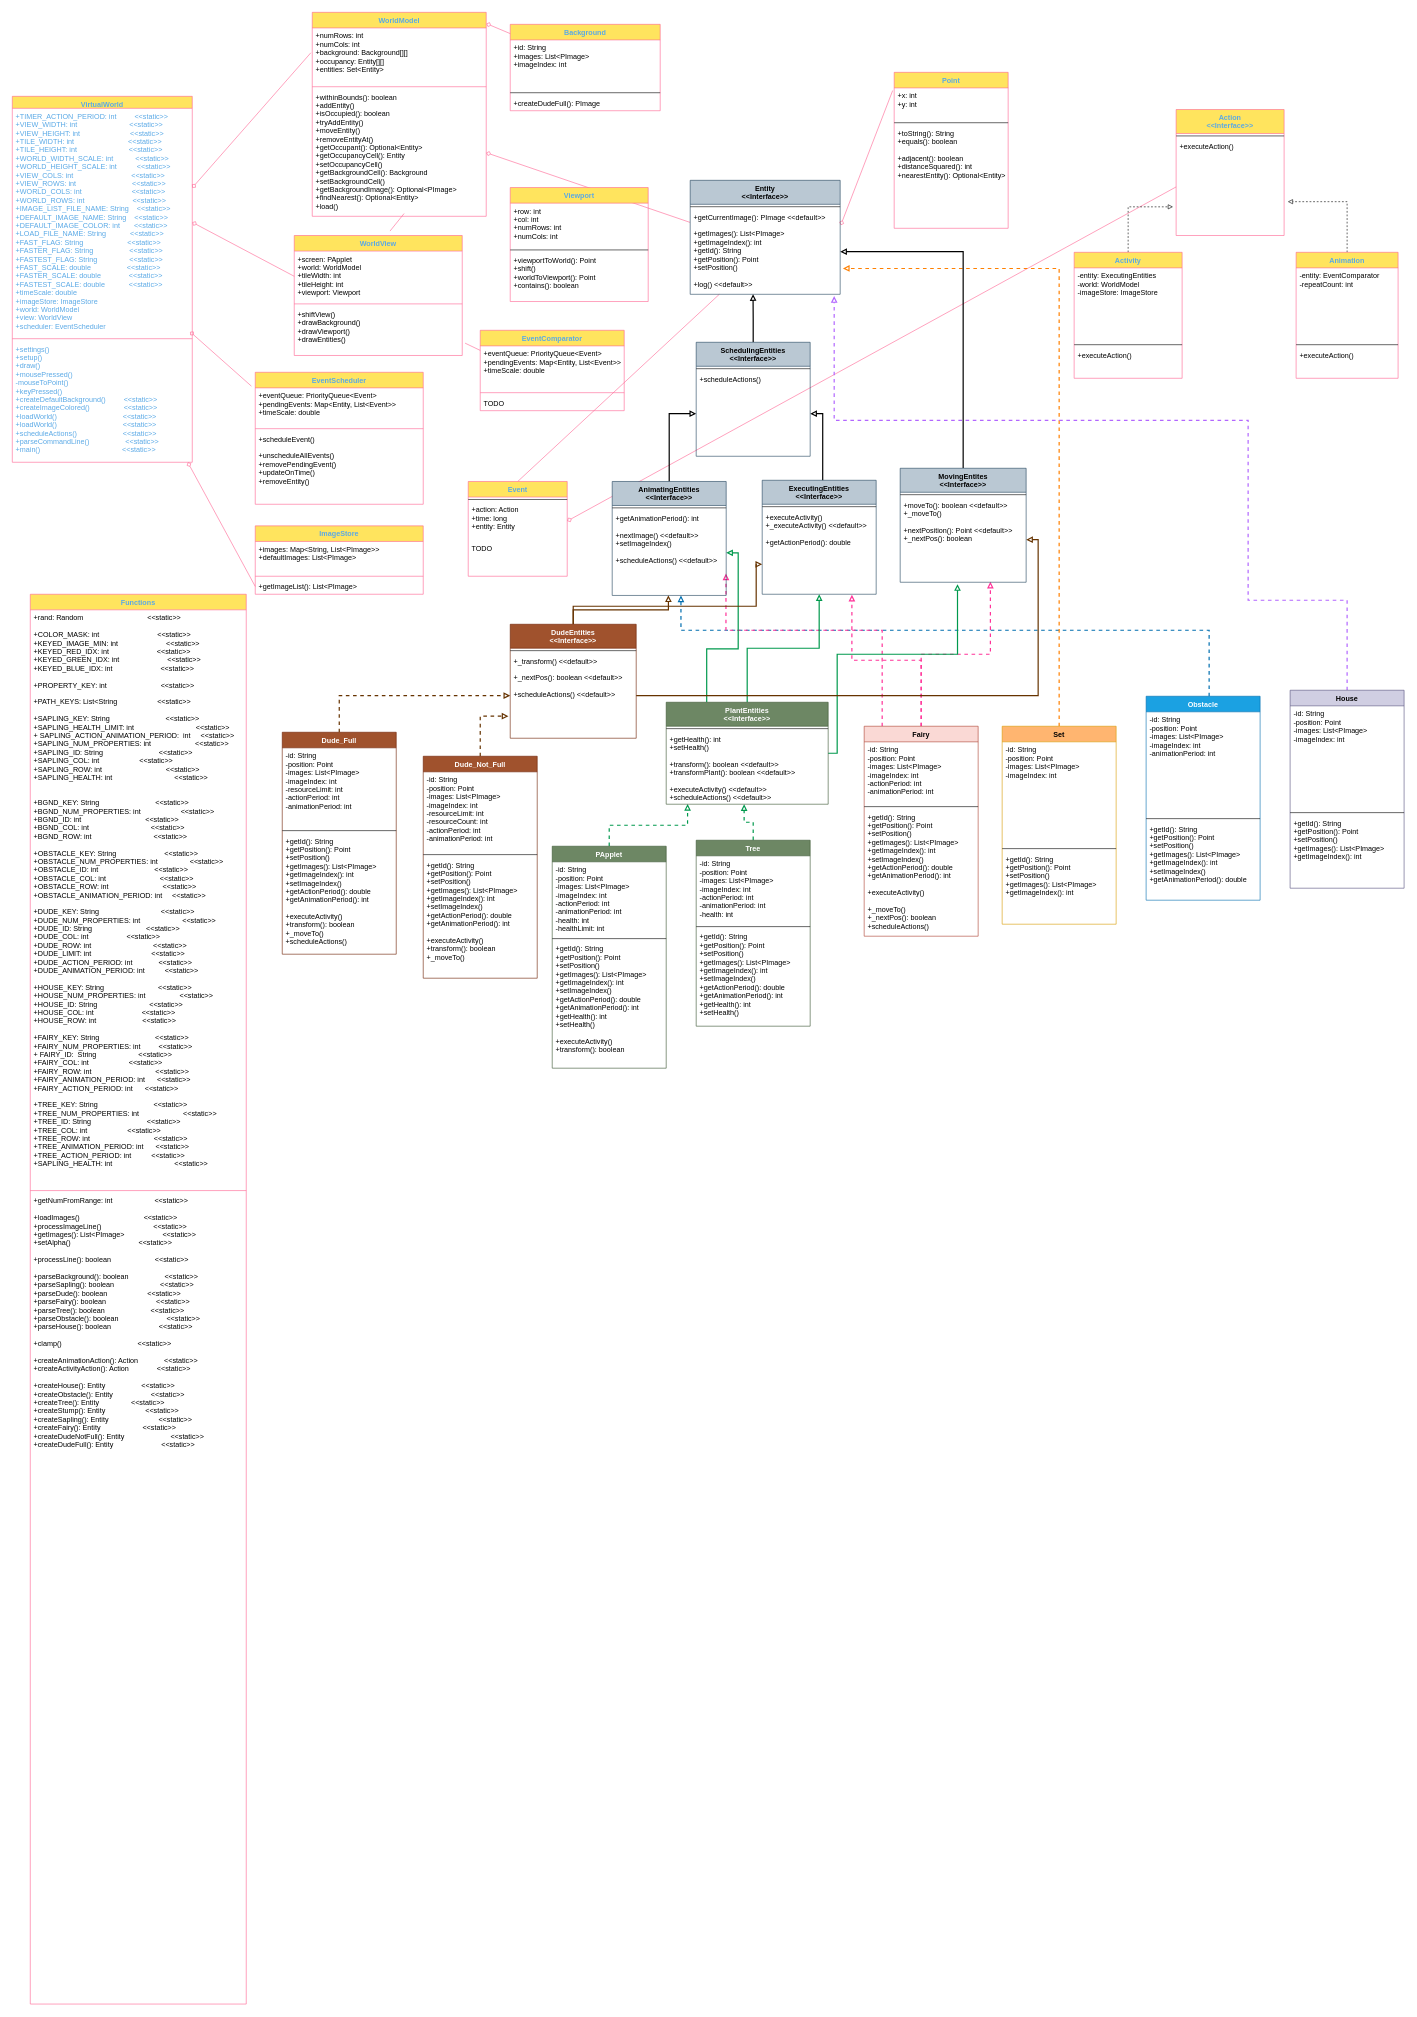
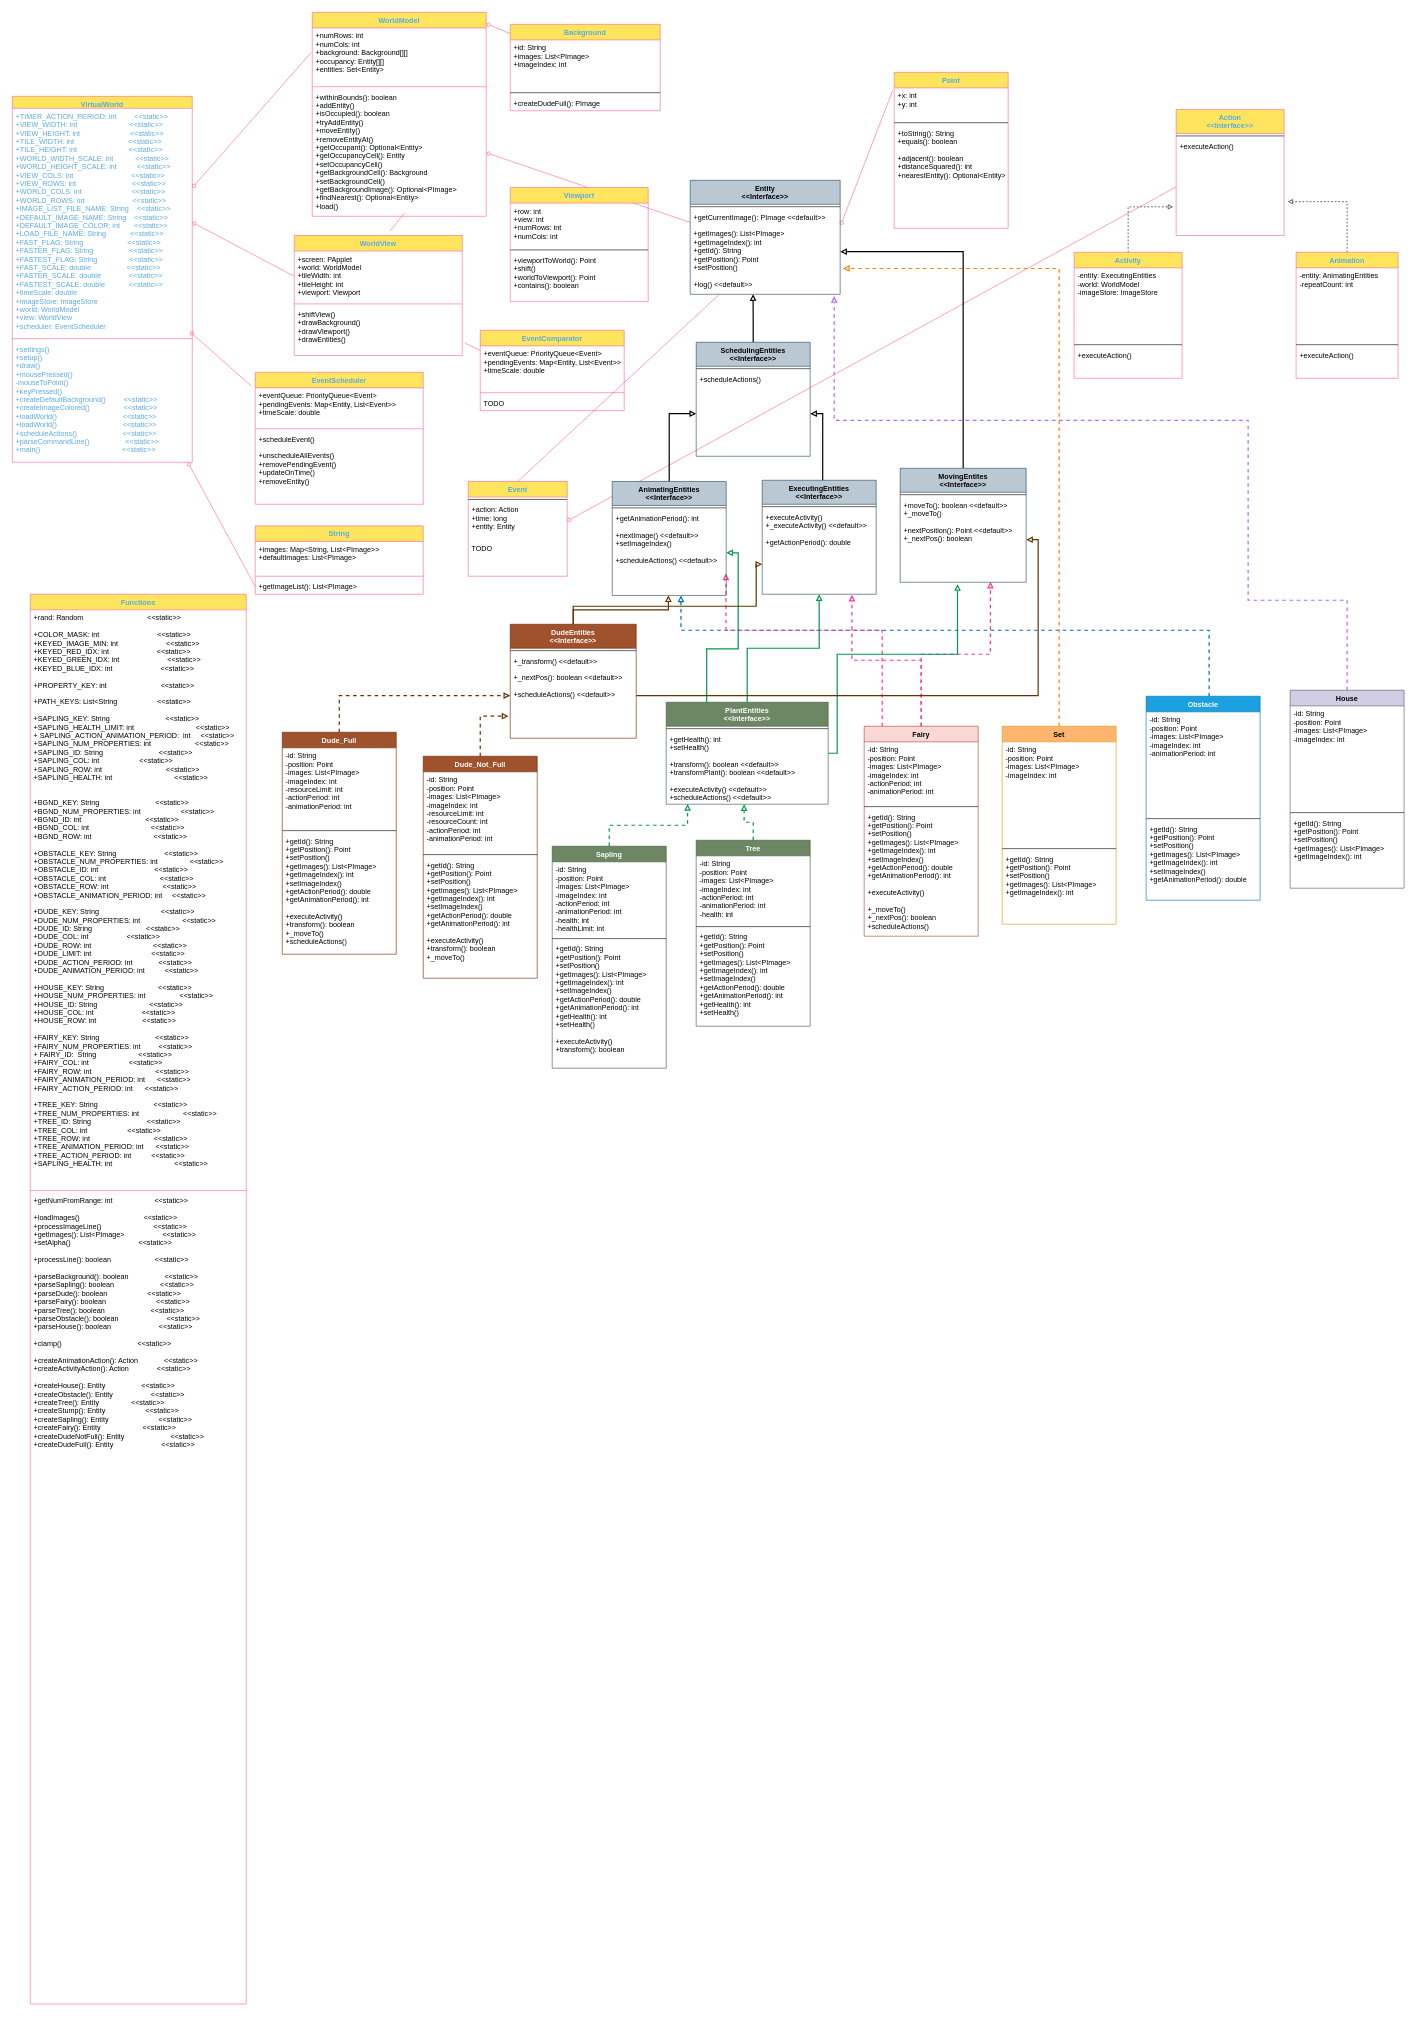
(529, 211) -> (529, 211)
(1345, 276) -> (1345, 276)
(339, 534) -> (339, 534)
(609, 854) -> (609, 854)
